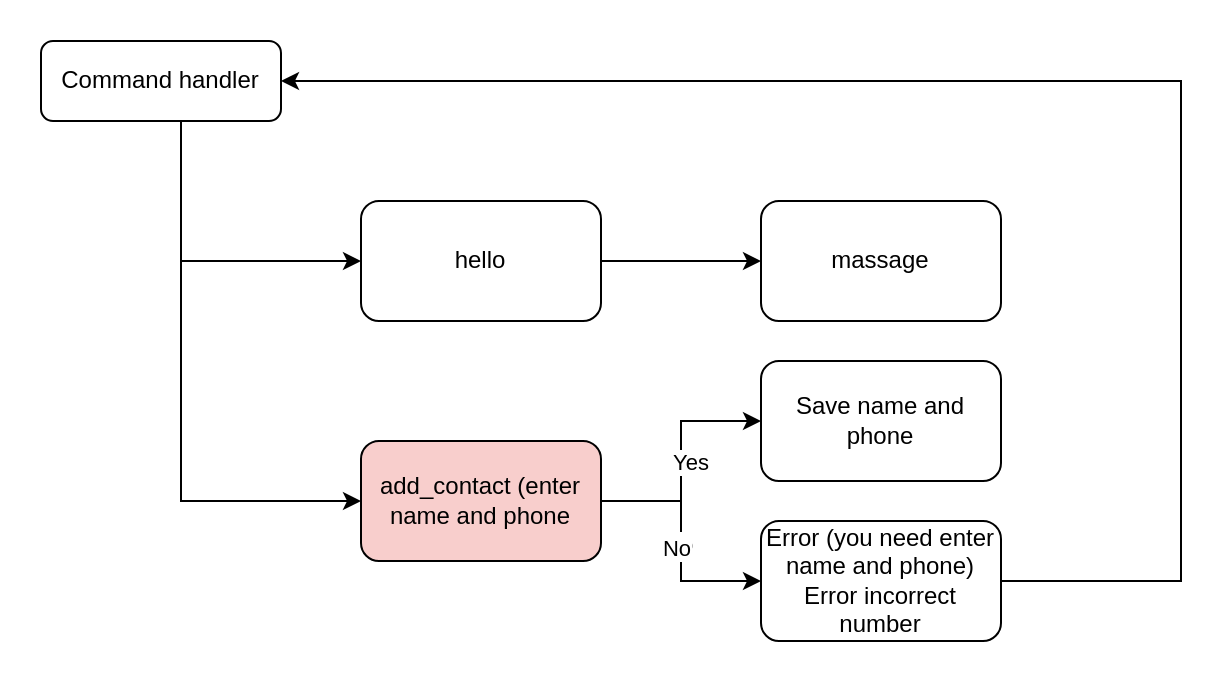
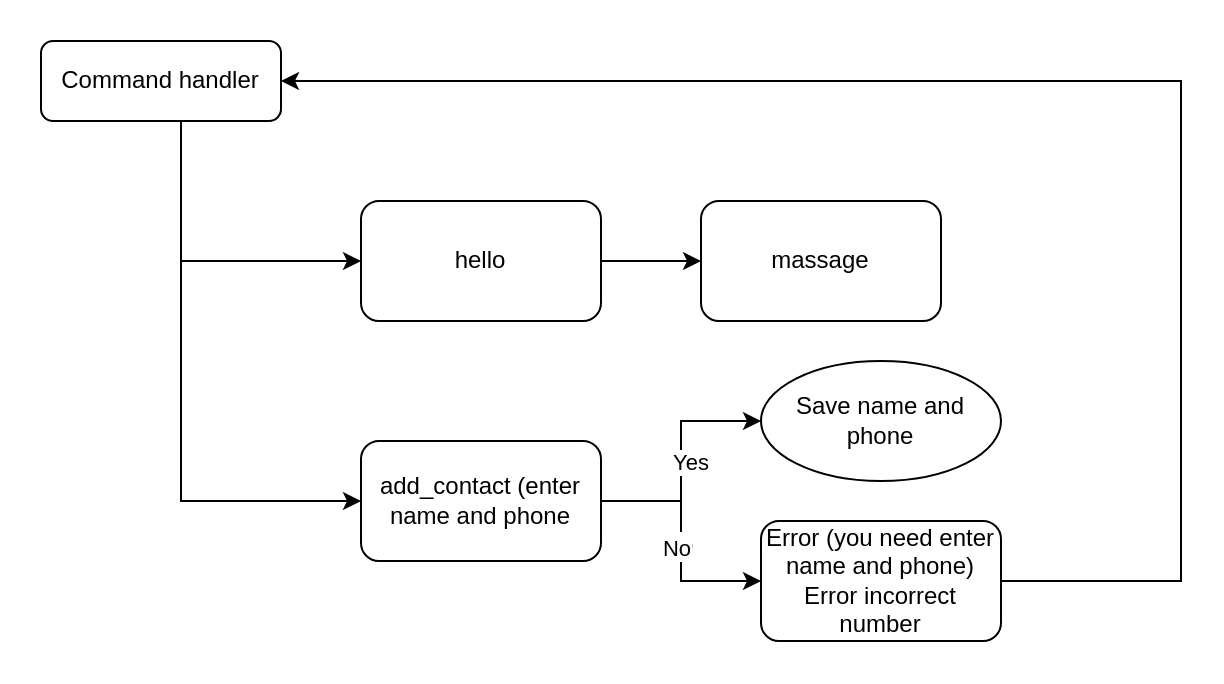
(881, 261) -> (821, 261)
(881, 421) -> (881, 421)
(481, 501) -> (481, 501)
